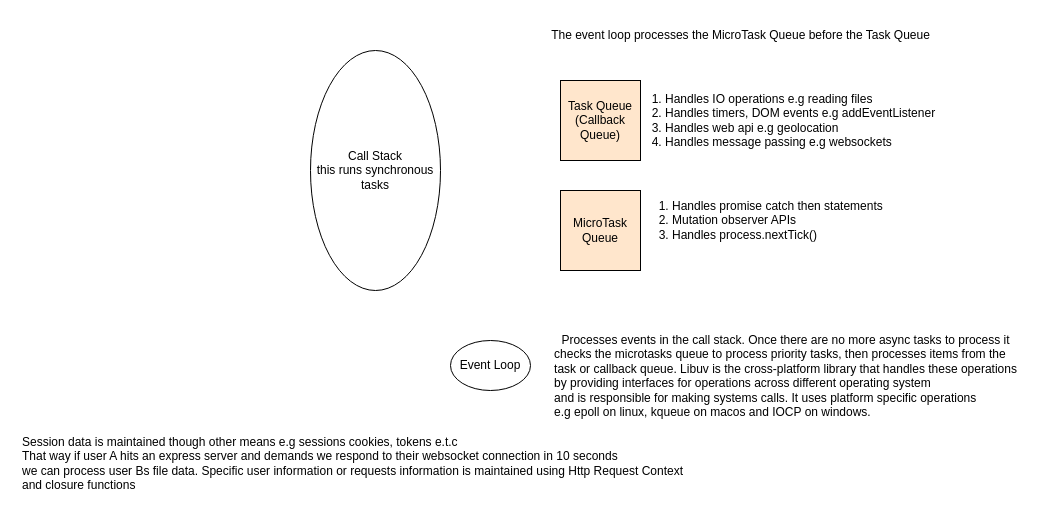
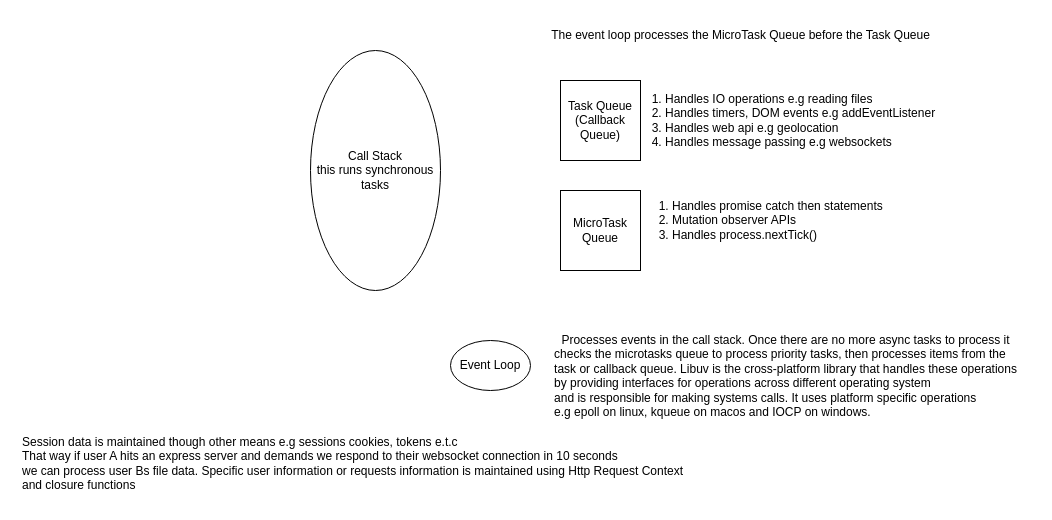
(601, 121) -> (601, 121)
(601, 231) -> (601, 231)
